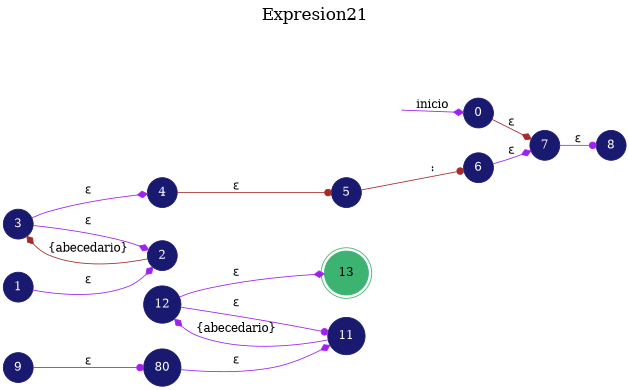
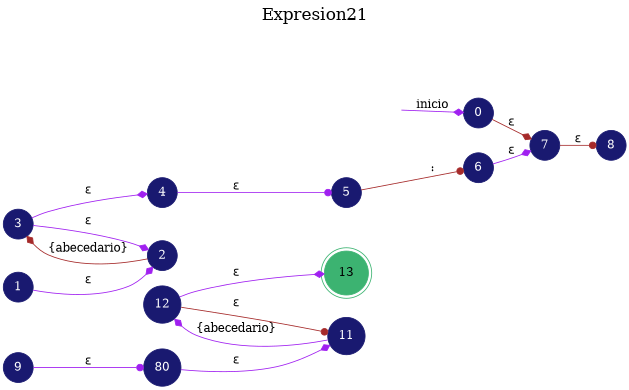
(575, 145) -> (575, 145)
(251, 193) -> (251, 193)
(251, 318) -> (251, 318)
